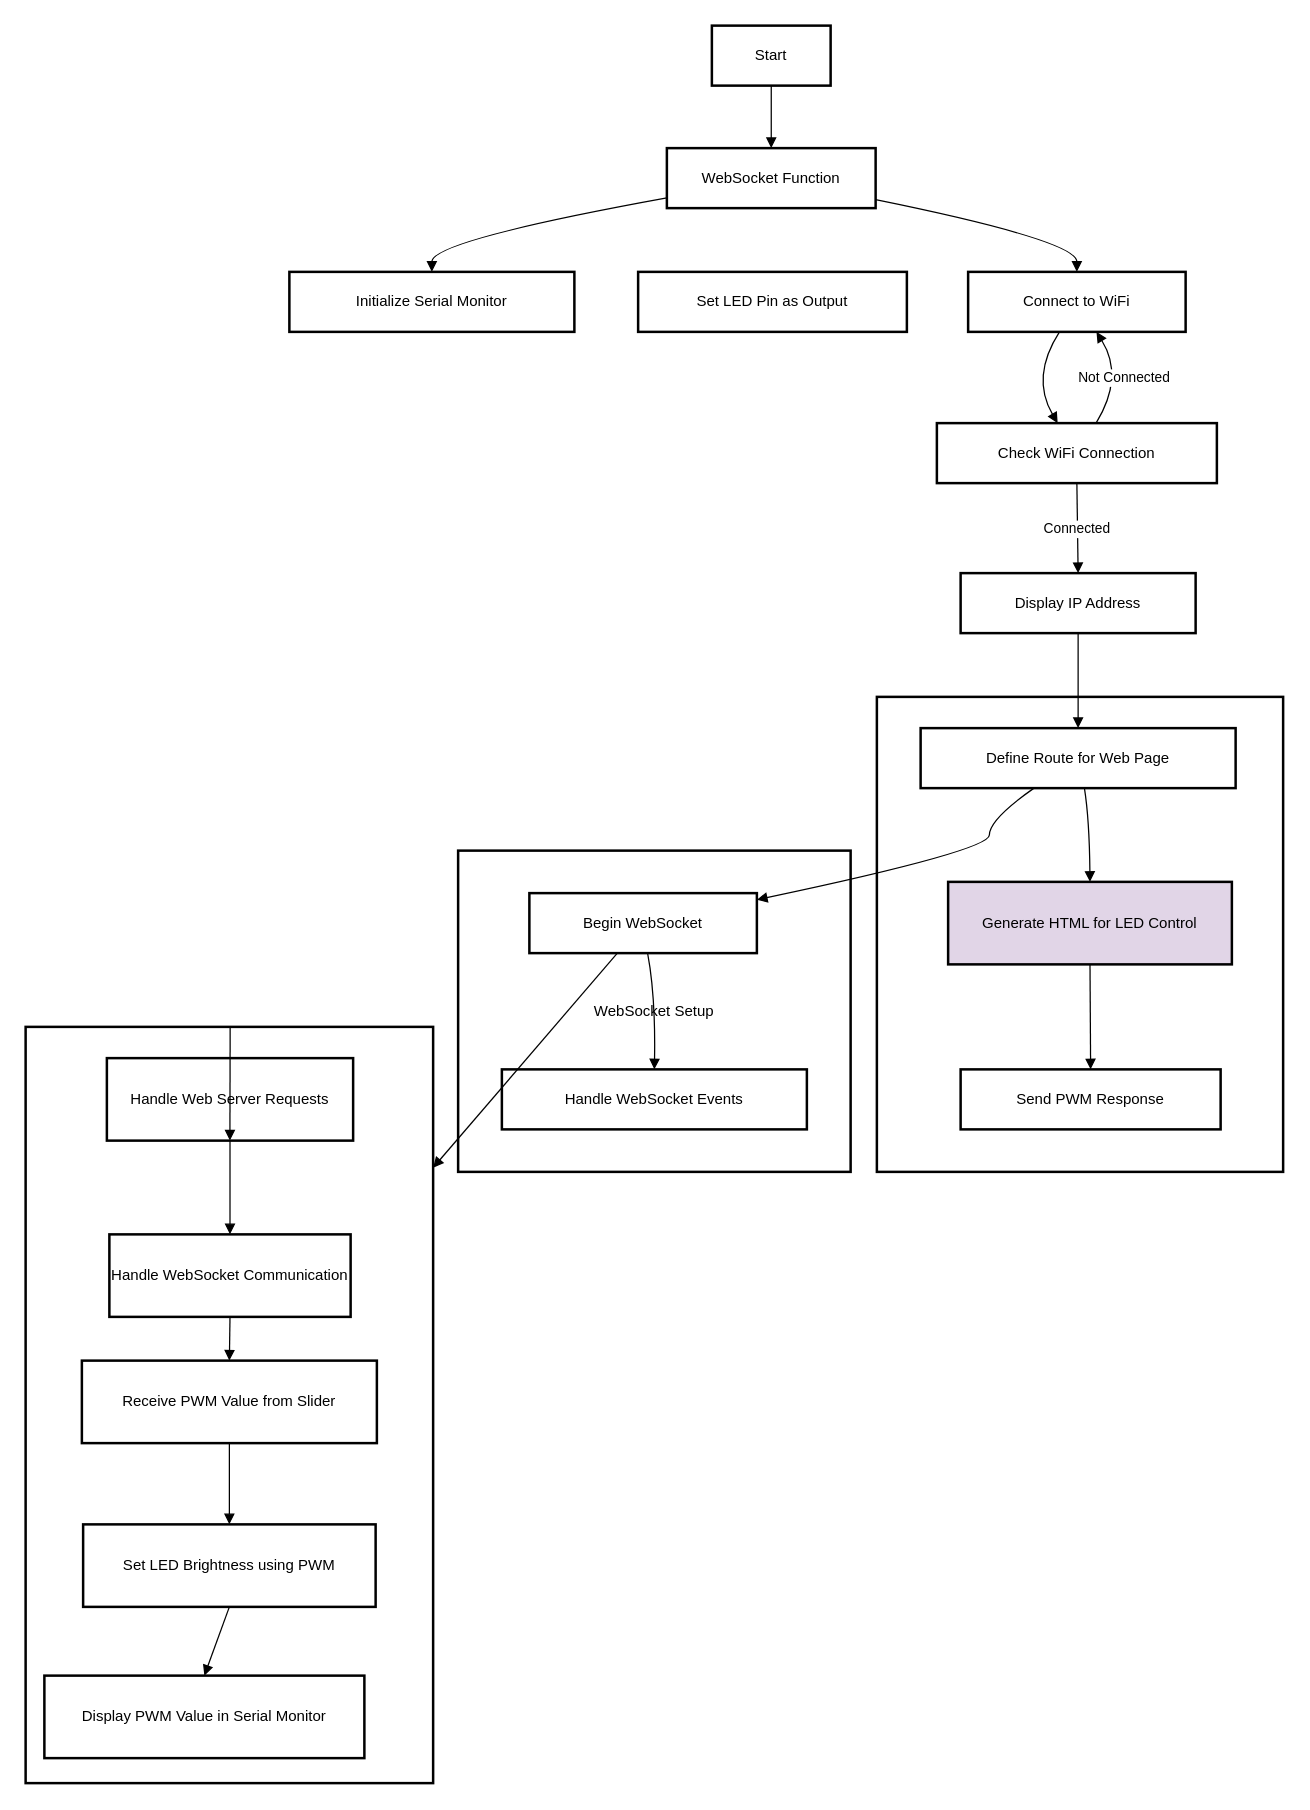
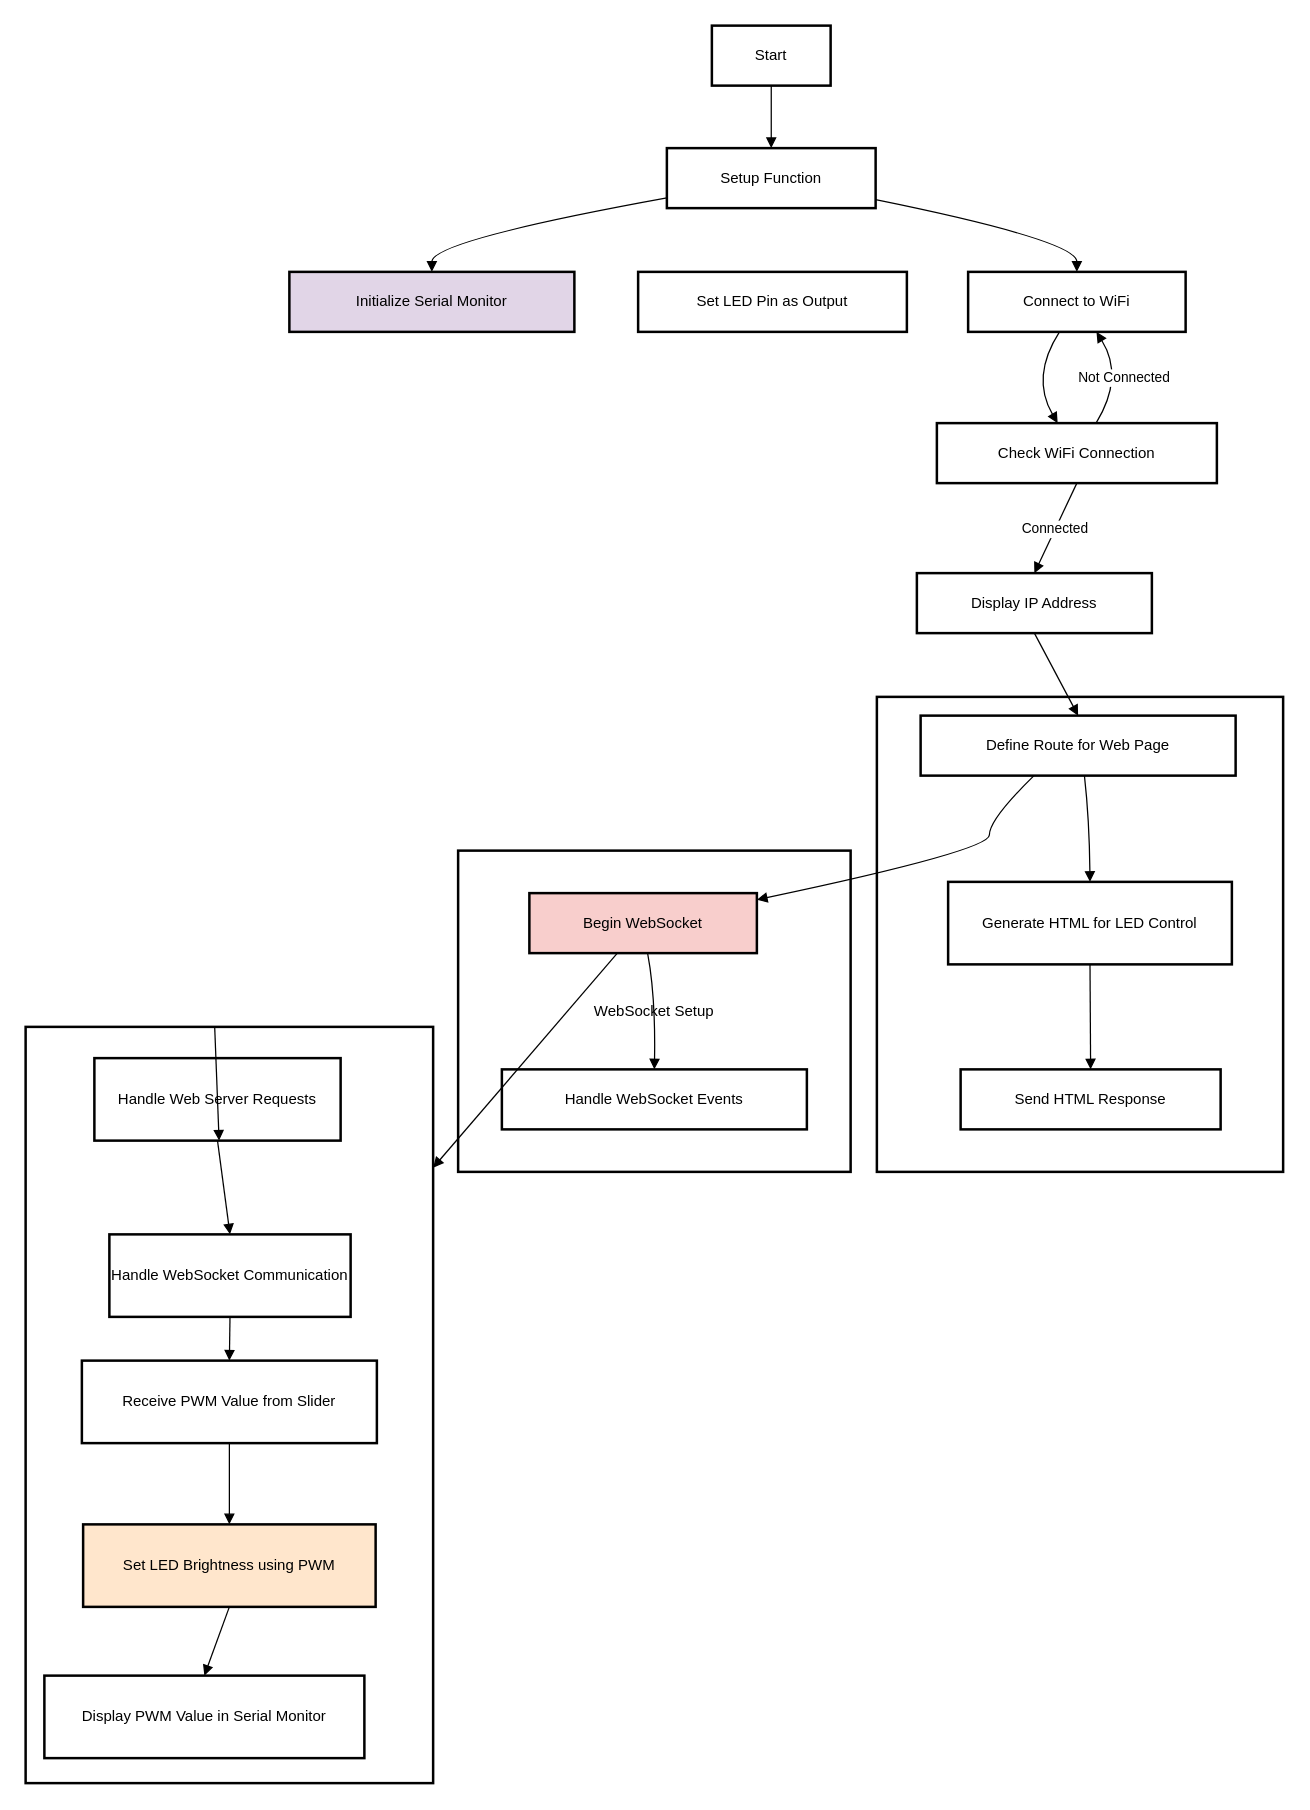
(771, 178) -> (771, 178)
(432, 302) -> (432, 302)
(1078, 603) -> (1034, 603)
(1078, 758) -> (1078, 746)
(643, 923) -> (643, 923)
(1090, 923) -> (1090, 923)
(230, 1099) -> (218, 1099)
(1091, 1099) -> (1091, 1099)
(229, 1566) -> (229, 1566)
